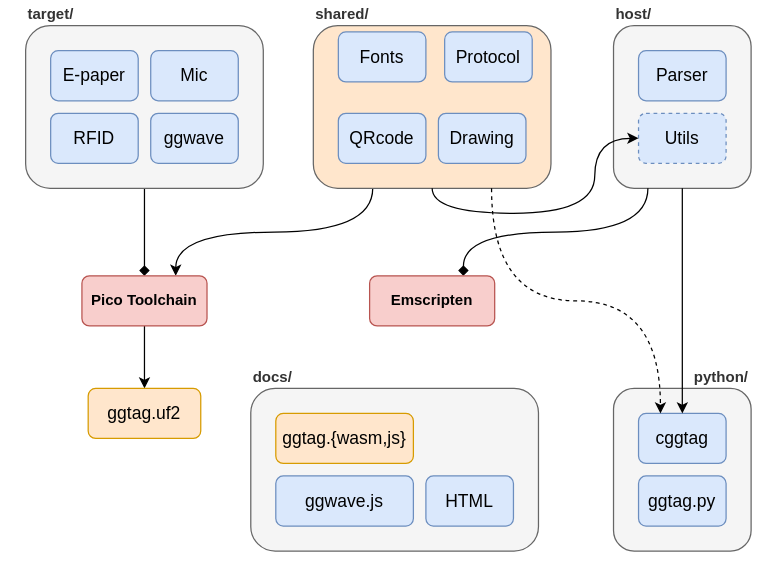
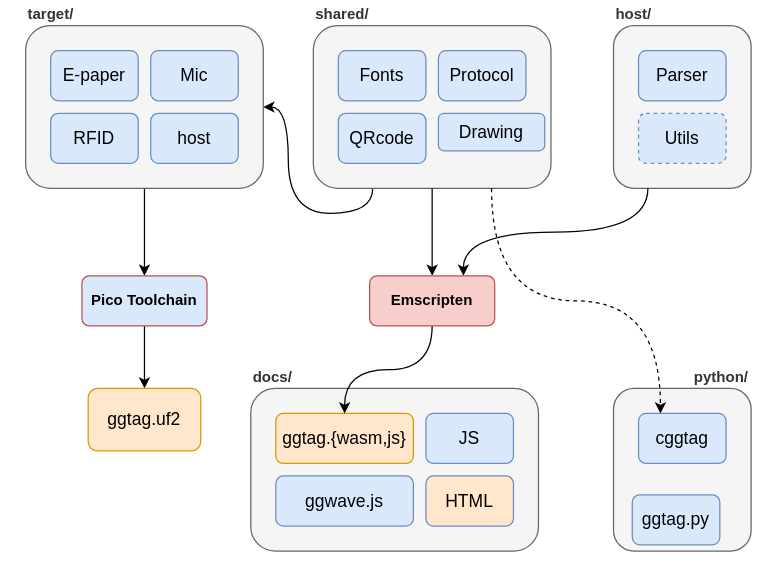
(382, 57) -> (382, 76)
(488, 57) -> (482, 76)
(432, 107) -> (432, 107)
(194, 138) -> (194, 138)
(482, 138) -> (491, 132)
(546, 211) -> (432, 229)
(274, 232) -> (294, 191)
(473, 247) -> (471, 249)
(144, 265) -> (144, 266)
(682, 296) -> none
(144, 301) -> (144, 301)
none -> (392, 369)
(144, 413) -> (144, 419)
none -> (469, 438)
(469, 501) -> (469, 501)
(682, 501) -> (676, 519)
